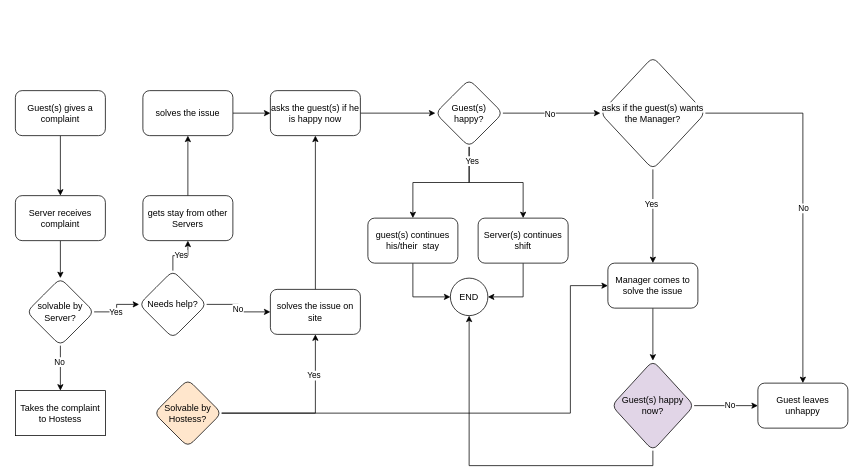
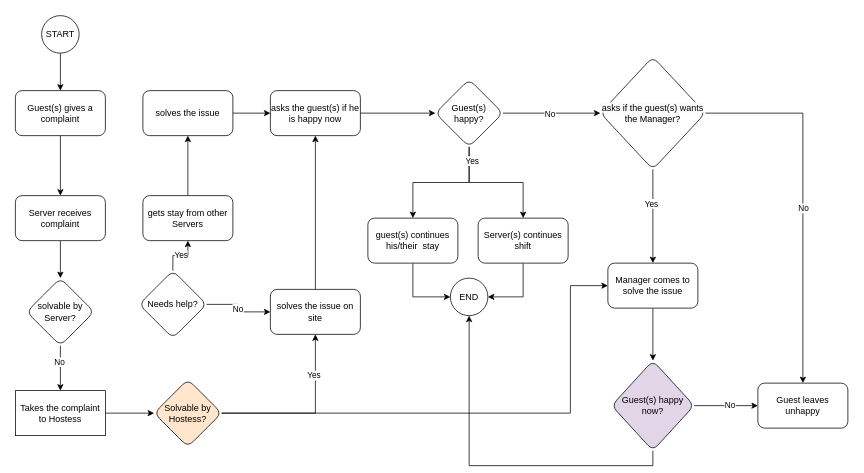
none -> (60, 34)
none -> (60, 69)
(118, 304) -> none
none -> (147, 413)
